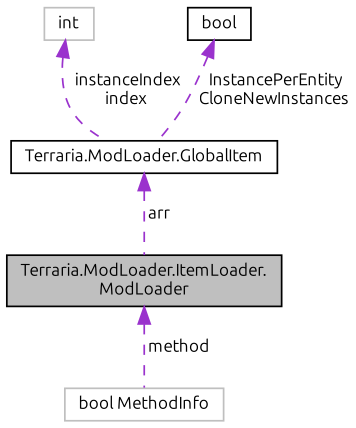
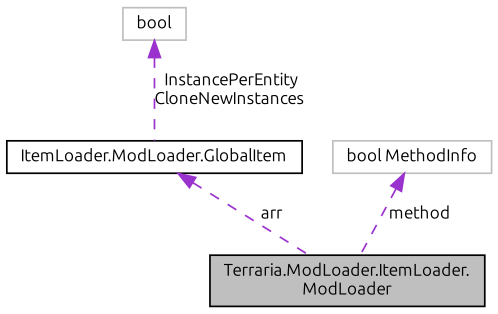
(69, 24) -> none
(219, 24) -> (154, 24)
(144, 157) -> (154, 157)
(144, 356) -> (378, 222)
